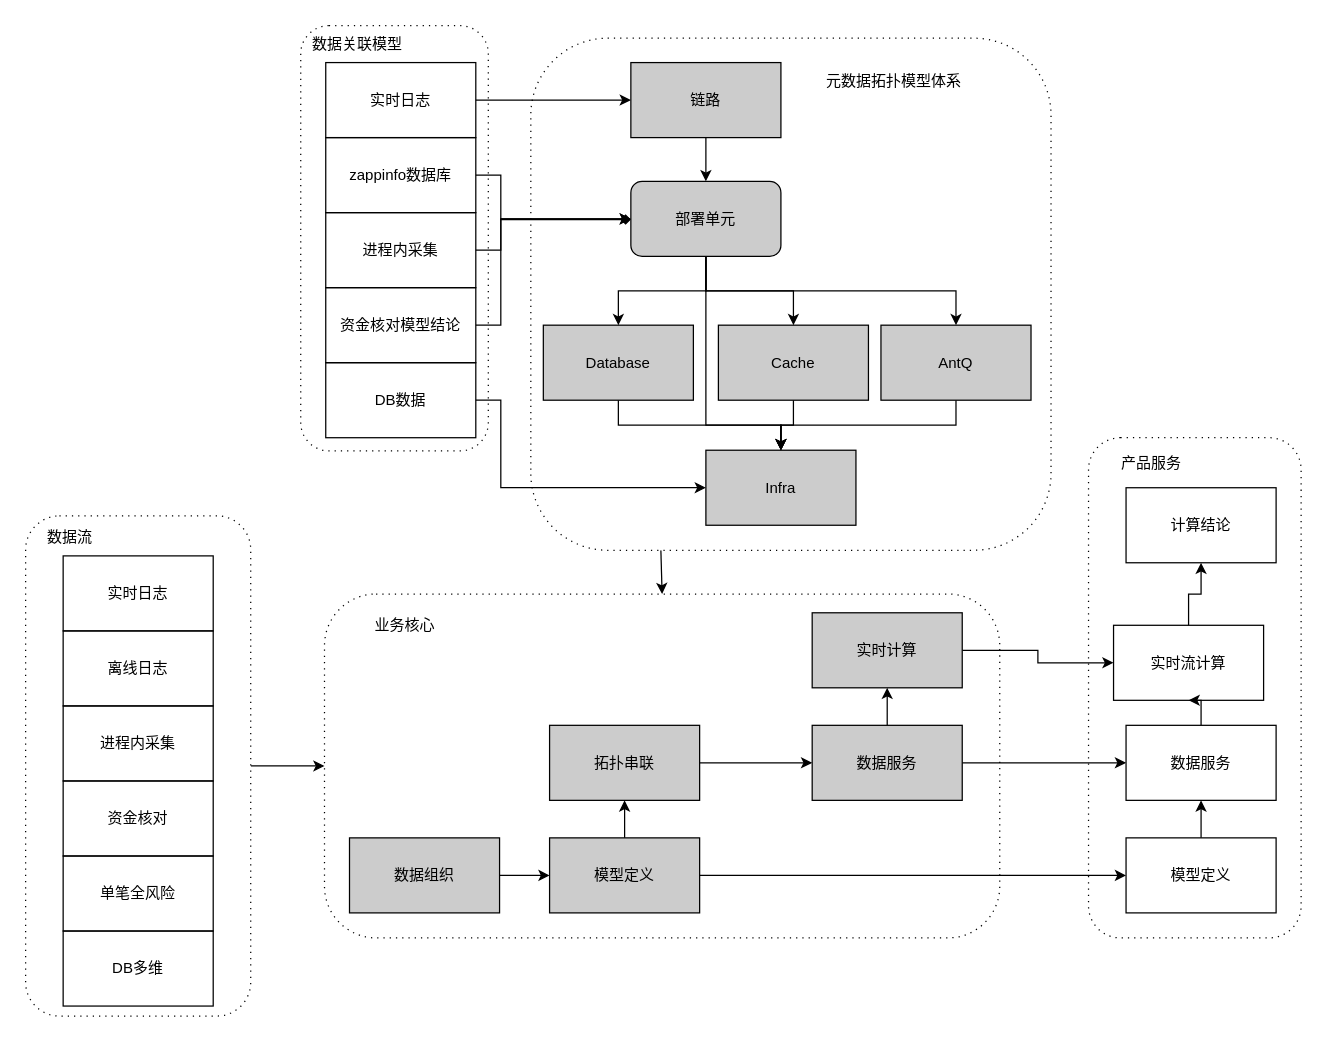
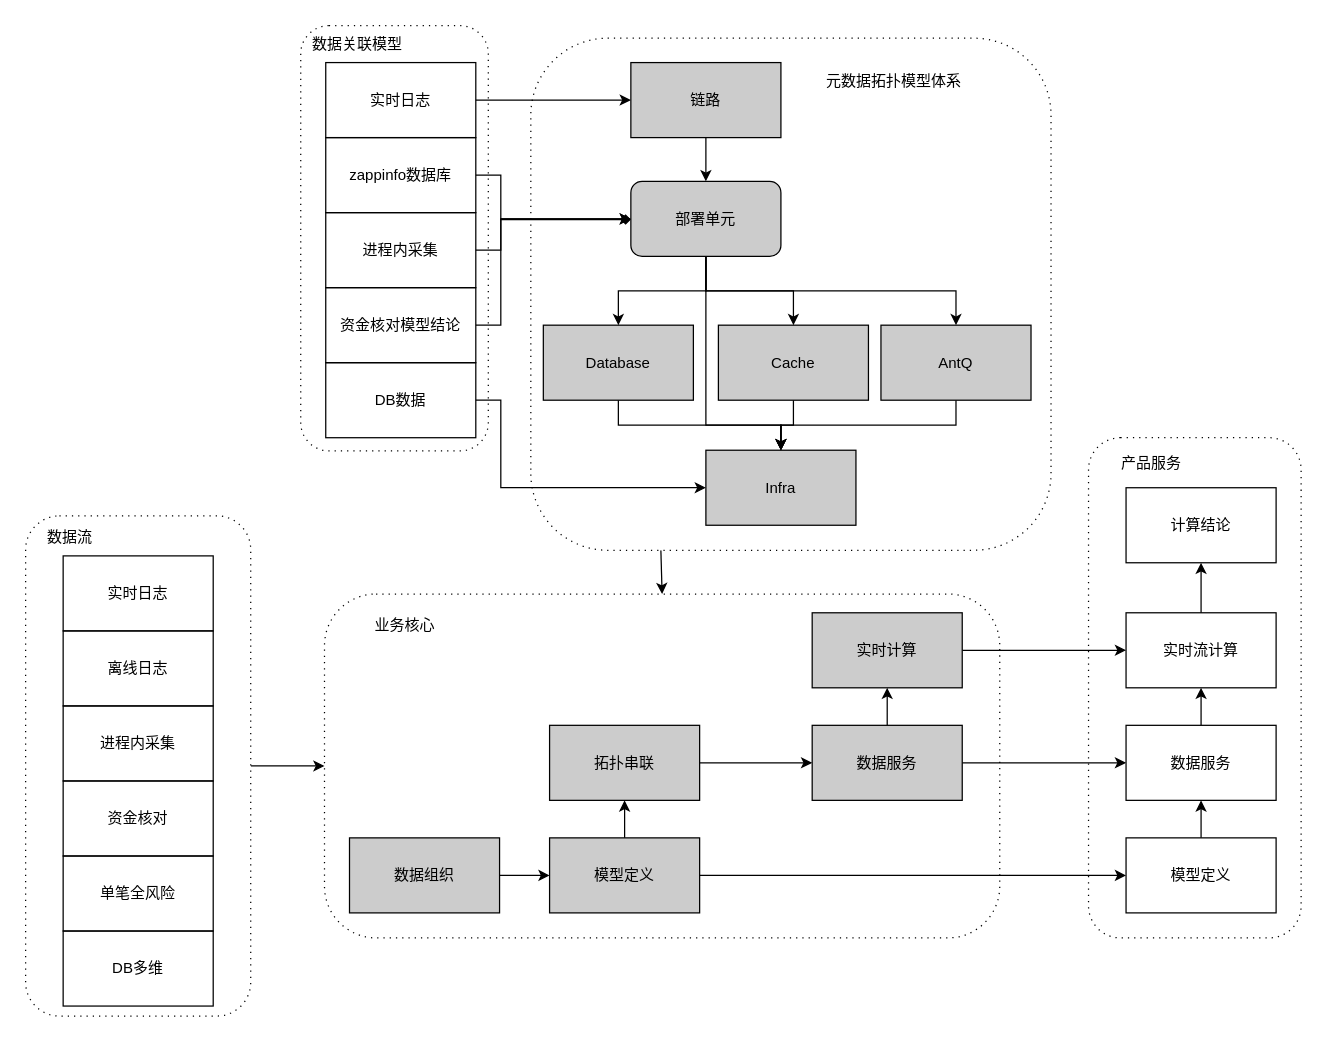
(1188, 663) -> (1201, 650)
